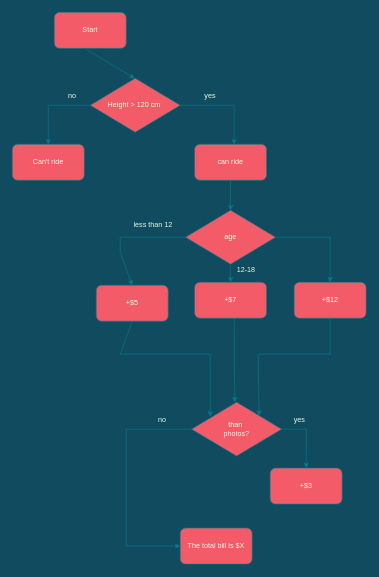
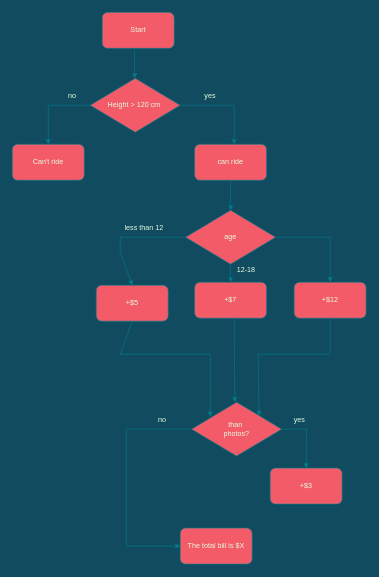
(90, 30) -> (138, 30)
(153, 225) -> (144, 228)
